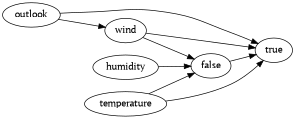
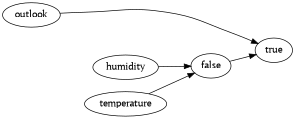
(126, 31) -> none
(215, 90) -> none
